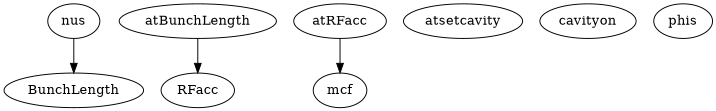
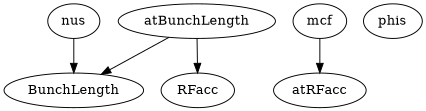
(463, 21) -> none
(588, 21) -> none
(340, 51) -> (320, 51)
none -> (139, 54)
